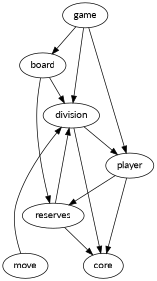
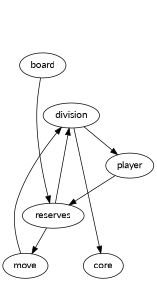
(85, 15) -> none
(55, 87) -> none
(117, 212) -> none
(76, 239) -> (41, 238)
